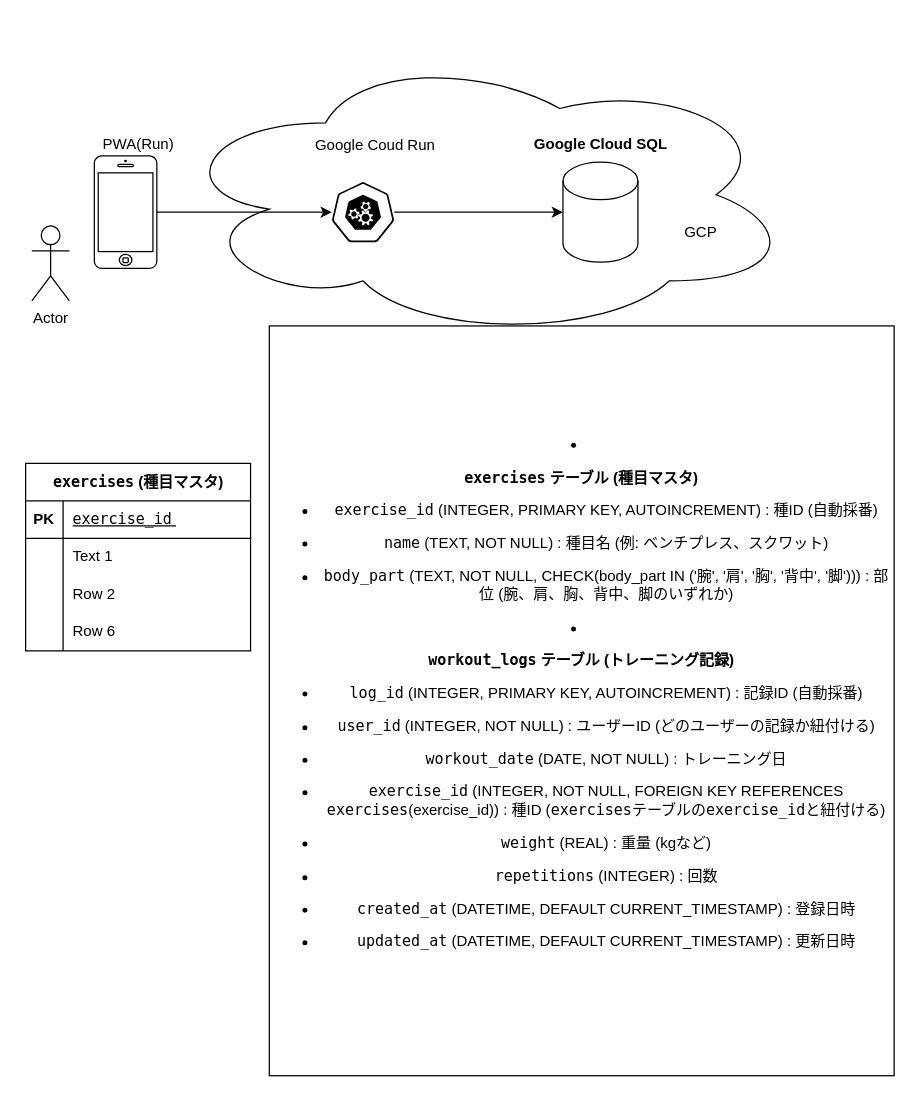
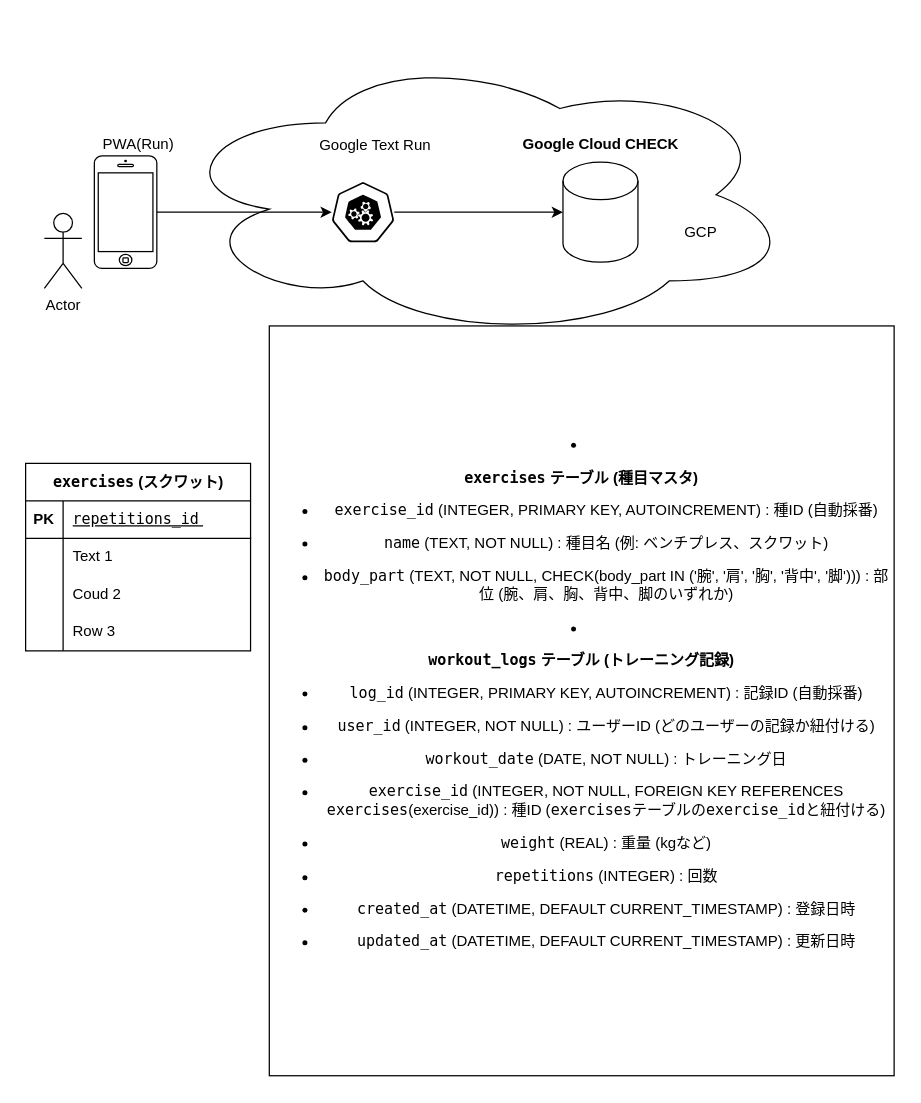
(601, 144) -> (601, 144)
(375, 145) -> (375, 145)
(51, 263) -> (63, 251)
(139, 482) -> (139, 482)
(115, 519) -> (126, 519)
(92, 594) -> (96, 594)
(92, 632) -> (92, 632)
